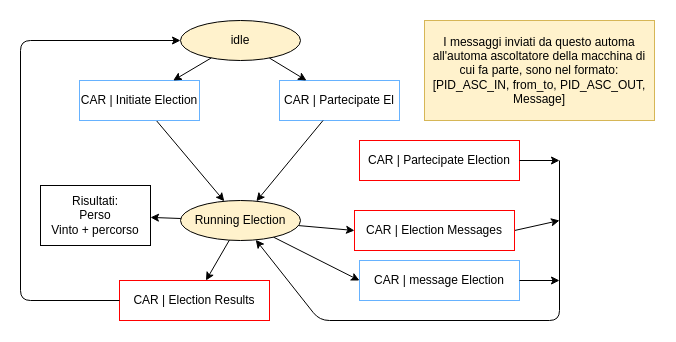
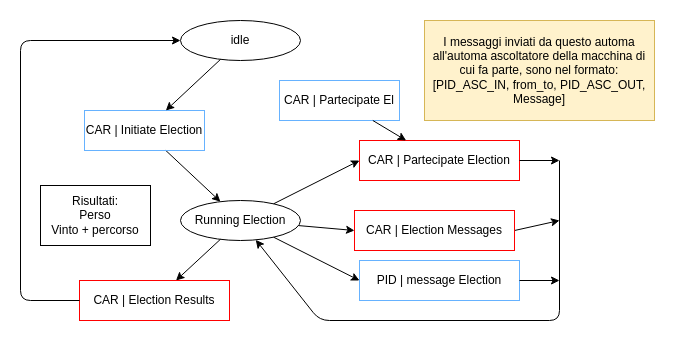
(241, 41) -> (241, 41)
(285, 68) -> none
(140, 101) -> (145, 131)
(292, 158) -> (387, 129)
(169, 218) -> (313, 184)
(241, 221) -> (241, 221)
(440, 281) -> (440, 281)
(195, 301) -> (155, 301)
